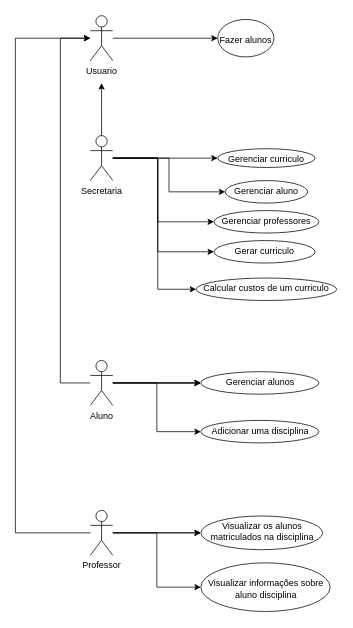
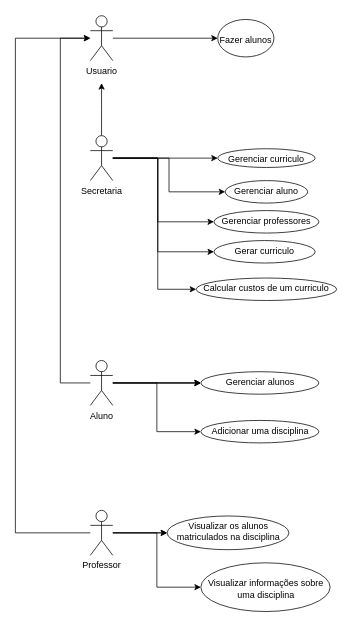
(262, 533) -> (228, 533)
(266, 579) -> (266, 579)
